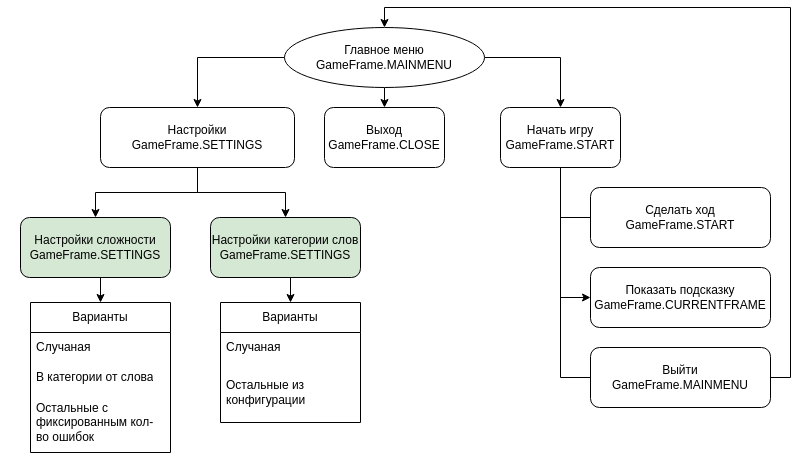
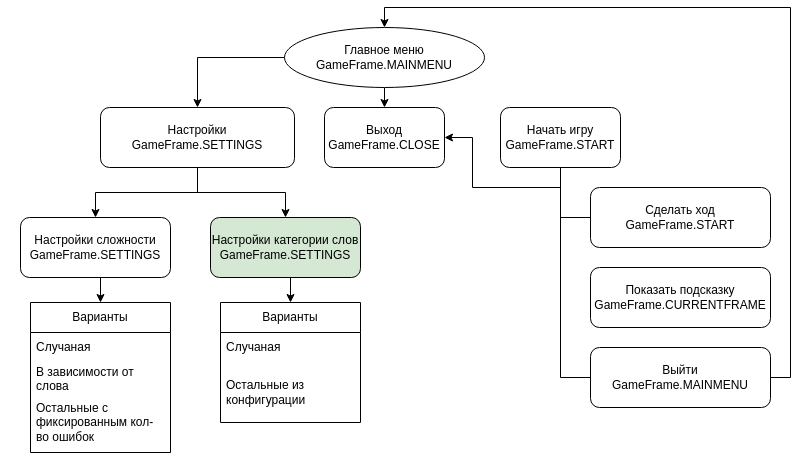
(544, 58) -> none
(96, 248) -> (96, 248)
(573, 298) -> (481, 188)
(99, 378) -> (102, 378)
